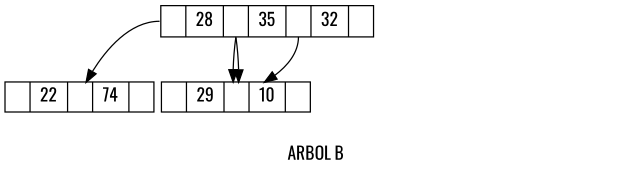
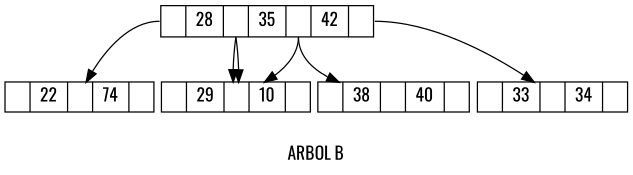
(330, 21) -> (330, 21)
none -> (394, 97)
none -> (552, 97)
